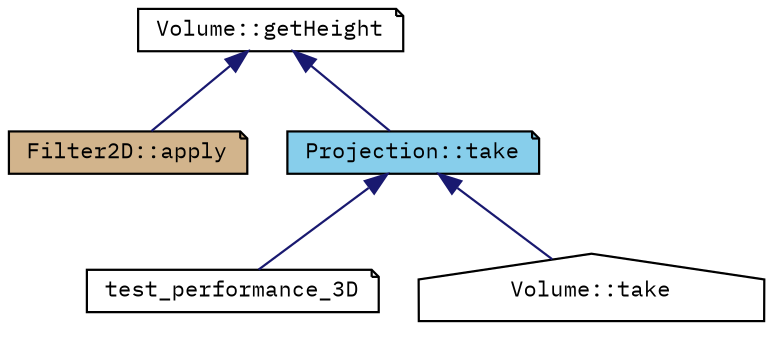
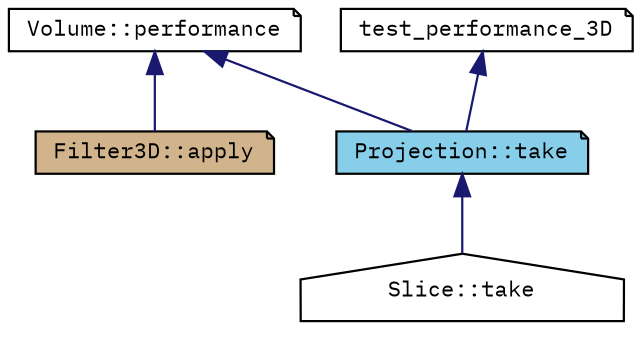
(271, 30) -> (155, 30)
(128, 153) -> (155, 153)
(314, 229) -> (472, 102)
(591, 291) -> (462, 291)
